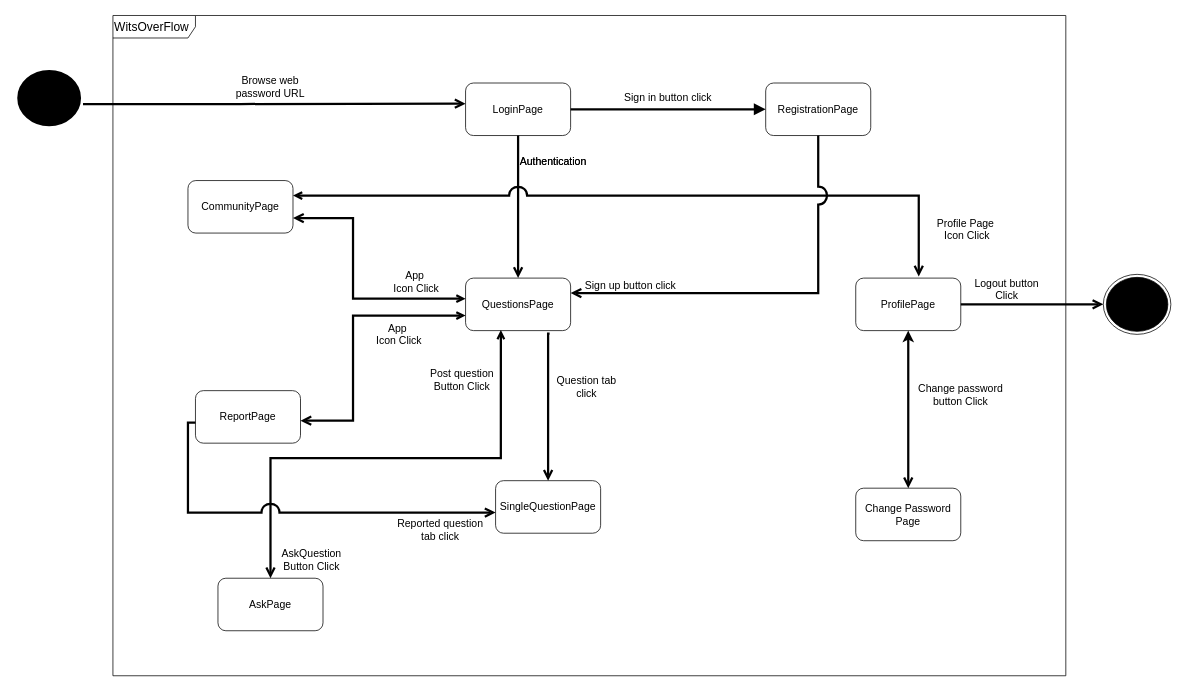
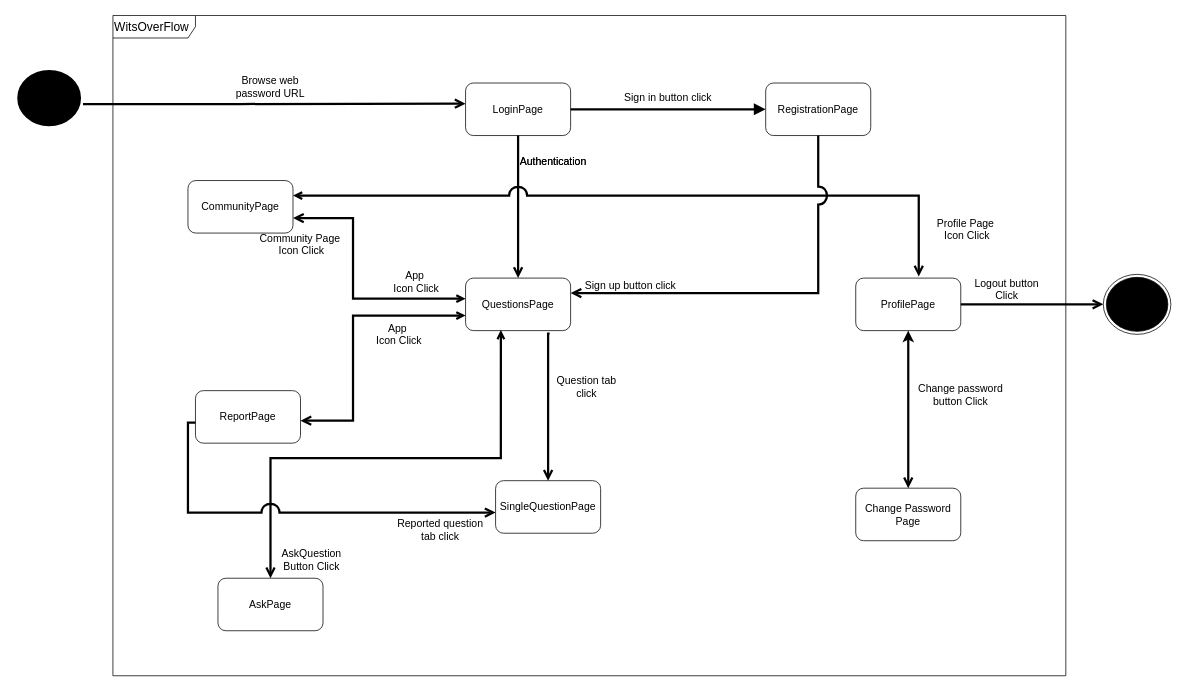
none -> (302, 244)
(462, 379) -> none
